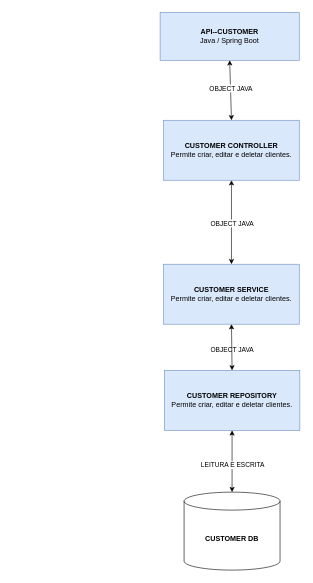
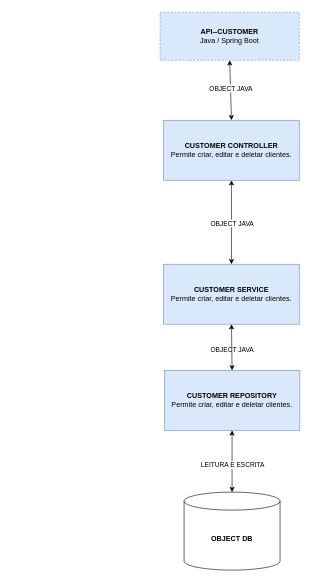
(230, 36) -> (230, 36)
(232, 539) -> (232, 539)
